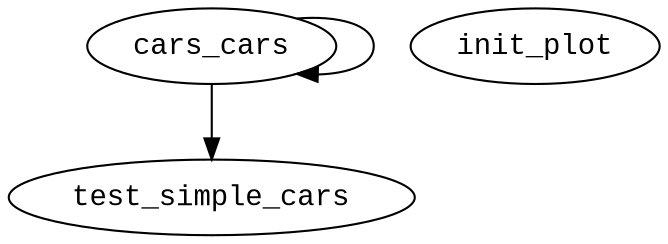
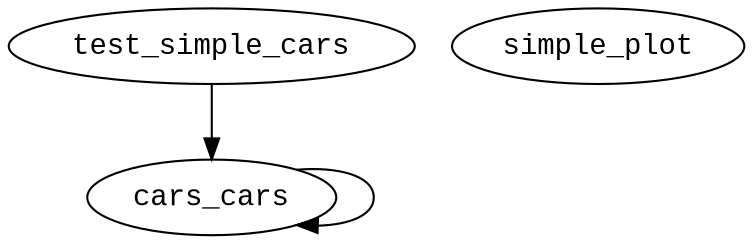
(535, 46) -> (598, 46)
(212, 112) -> (212, 112)
